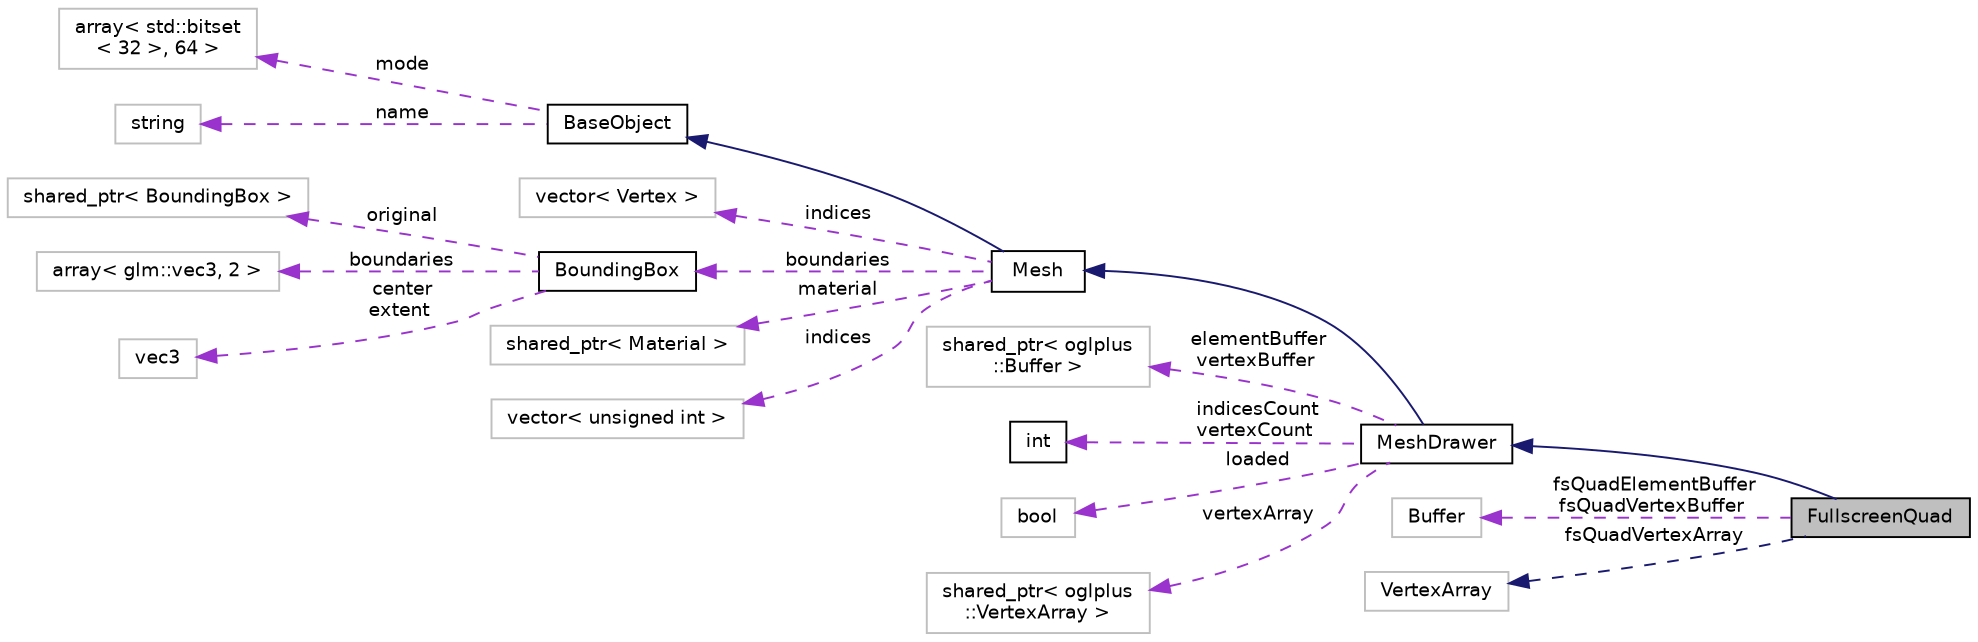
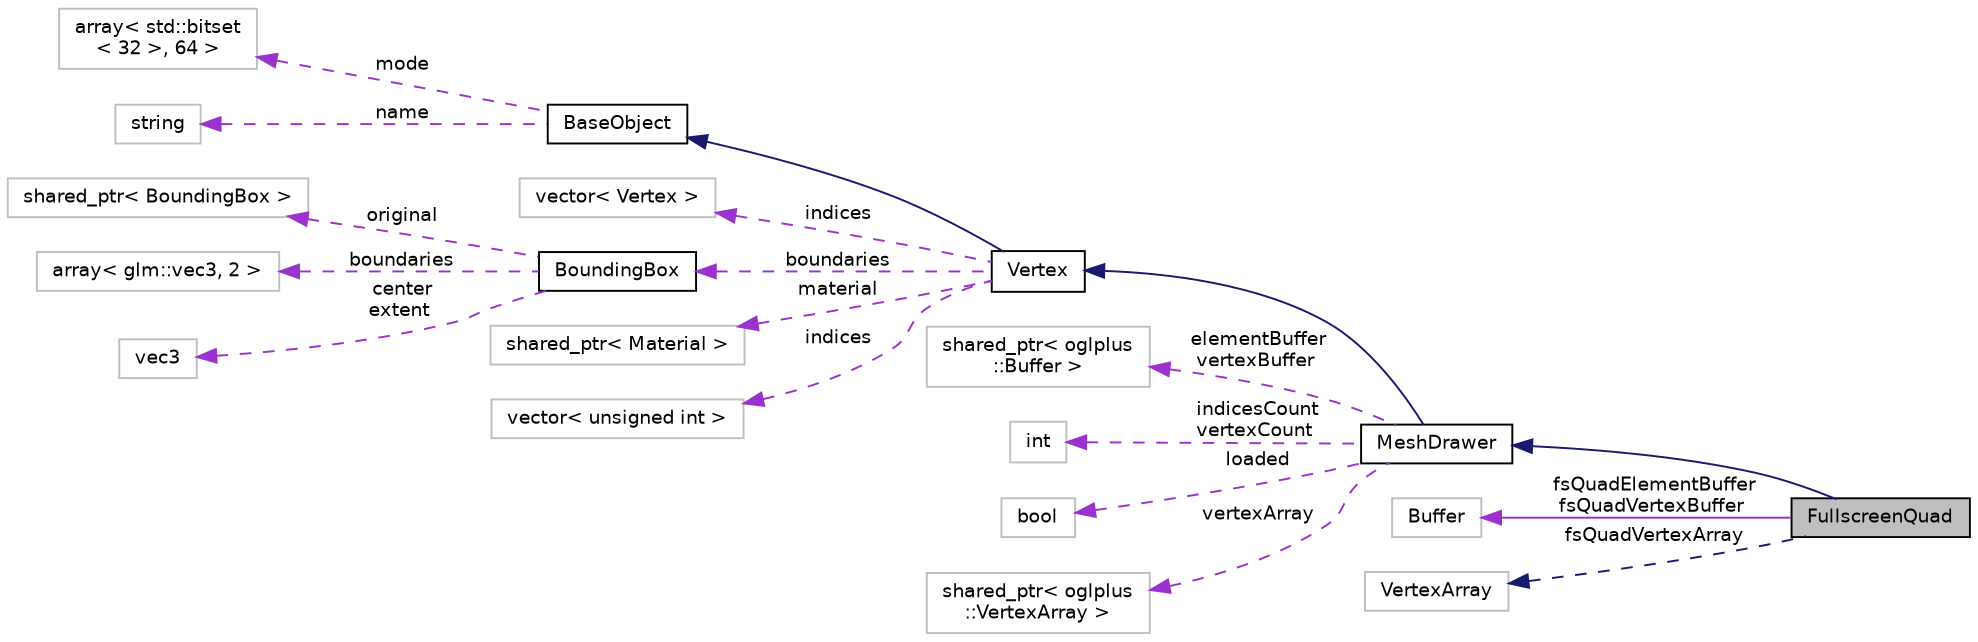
(1038, 271) -> (1038, 271)
(1038, 442) -> (1038, 442)
(1646, 518) -> (1646, 518)
